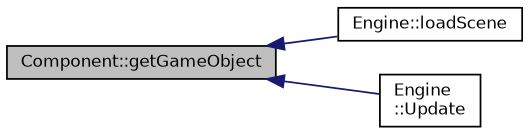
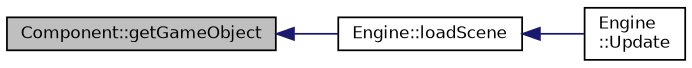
(332, 88) -> (562, 34)
